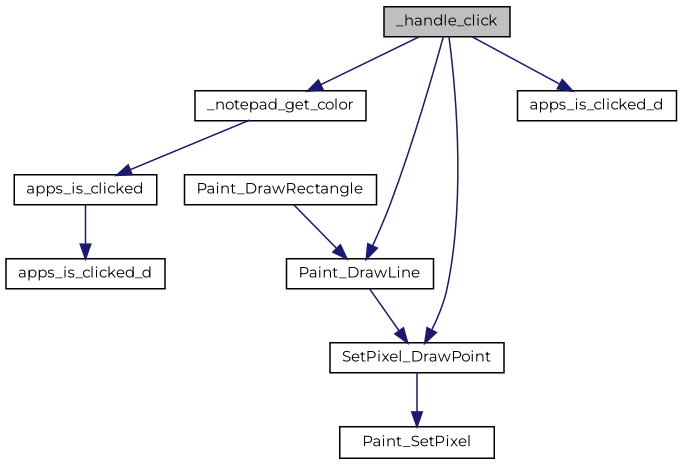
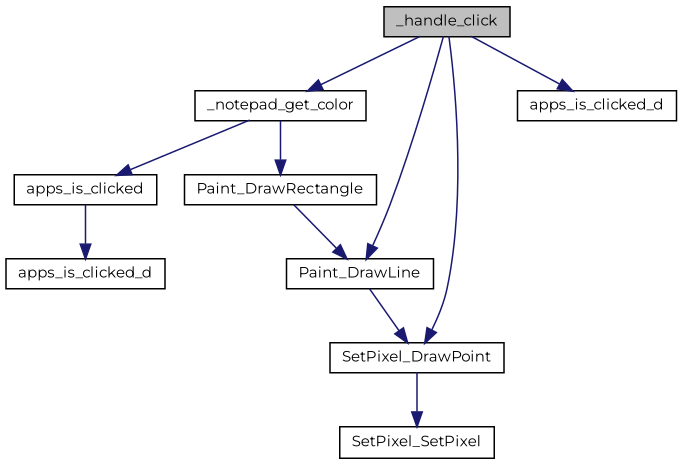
none -> (280, 140)
(417, 442) -> (417, 442)
